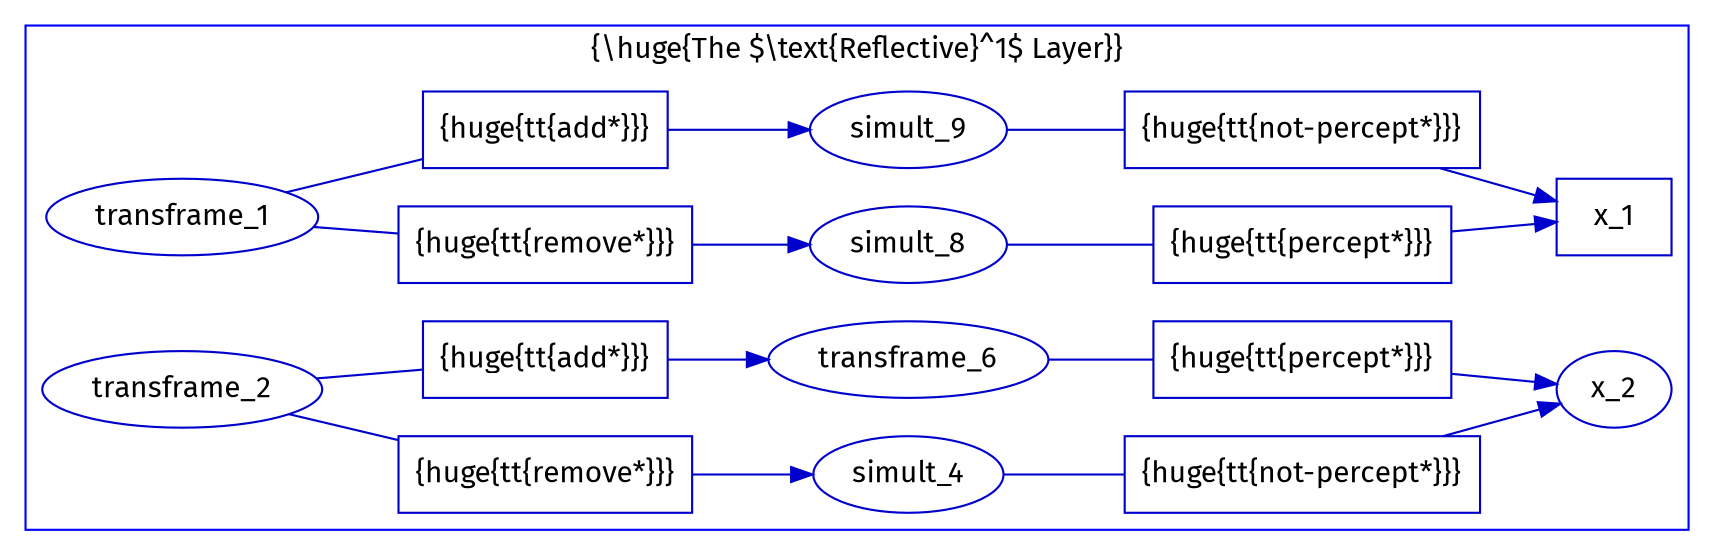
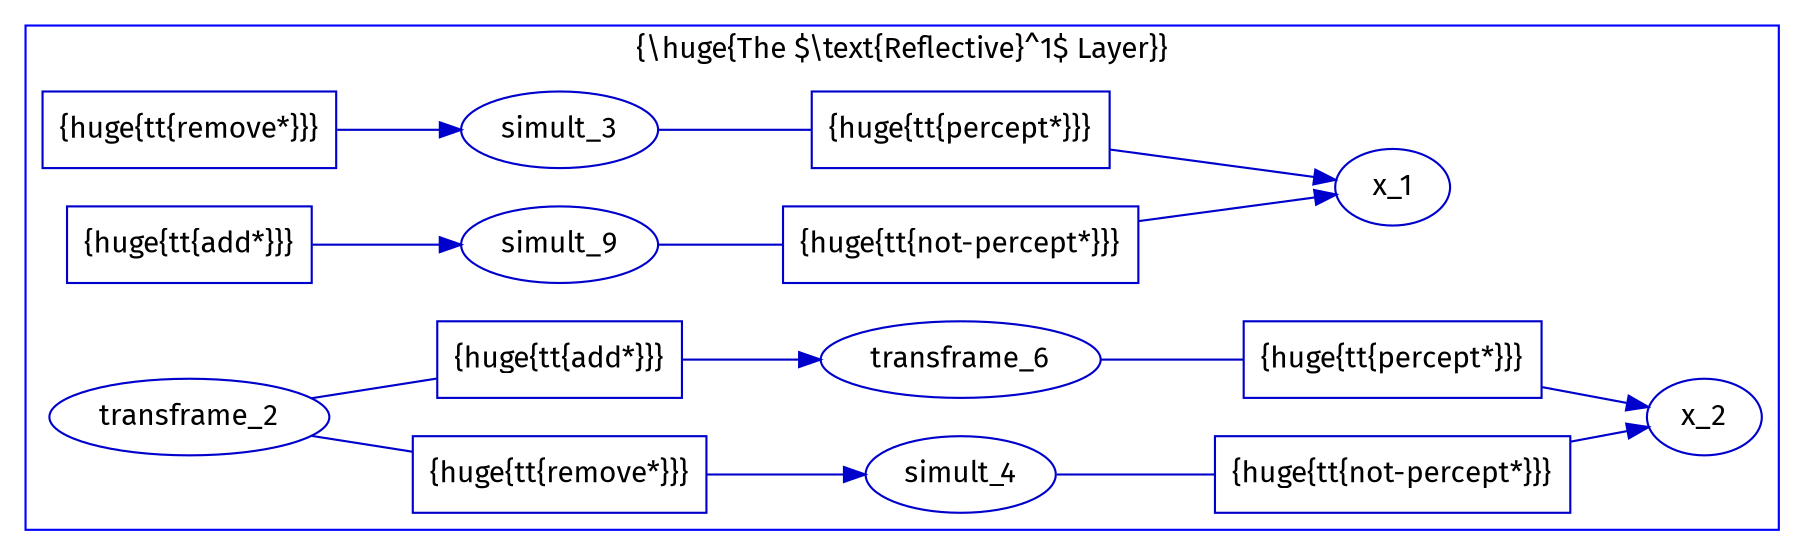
(182, 217) -> none
(1614, 217) -> (1393, 187)
(908, 245) -> (560, 130)
